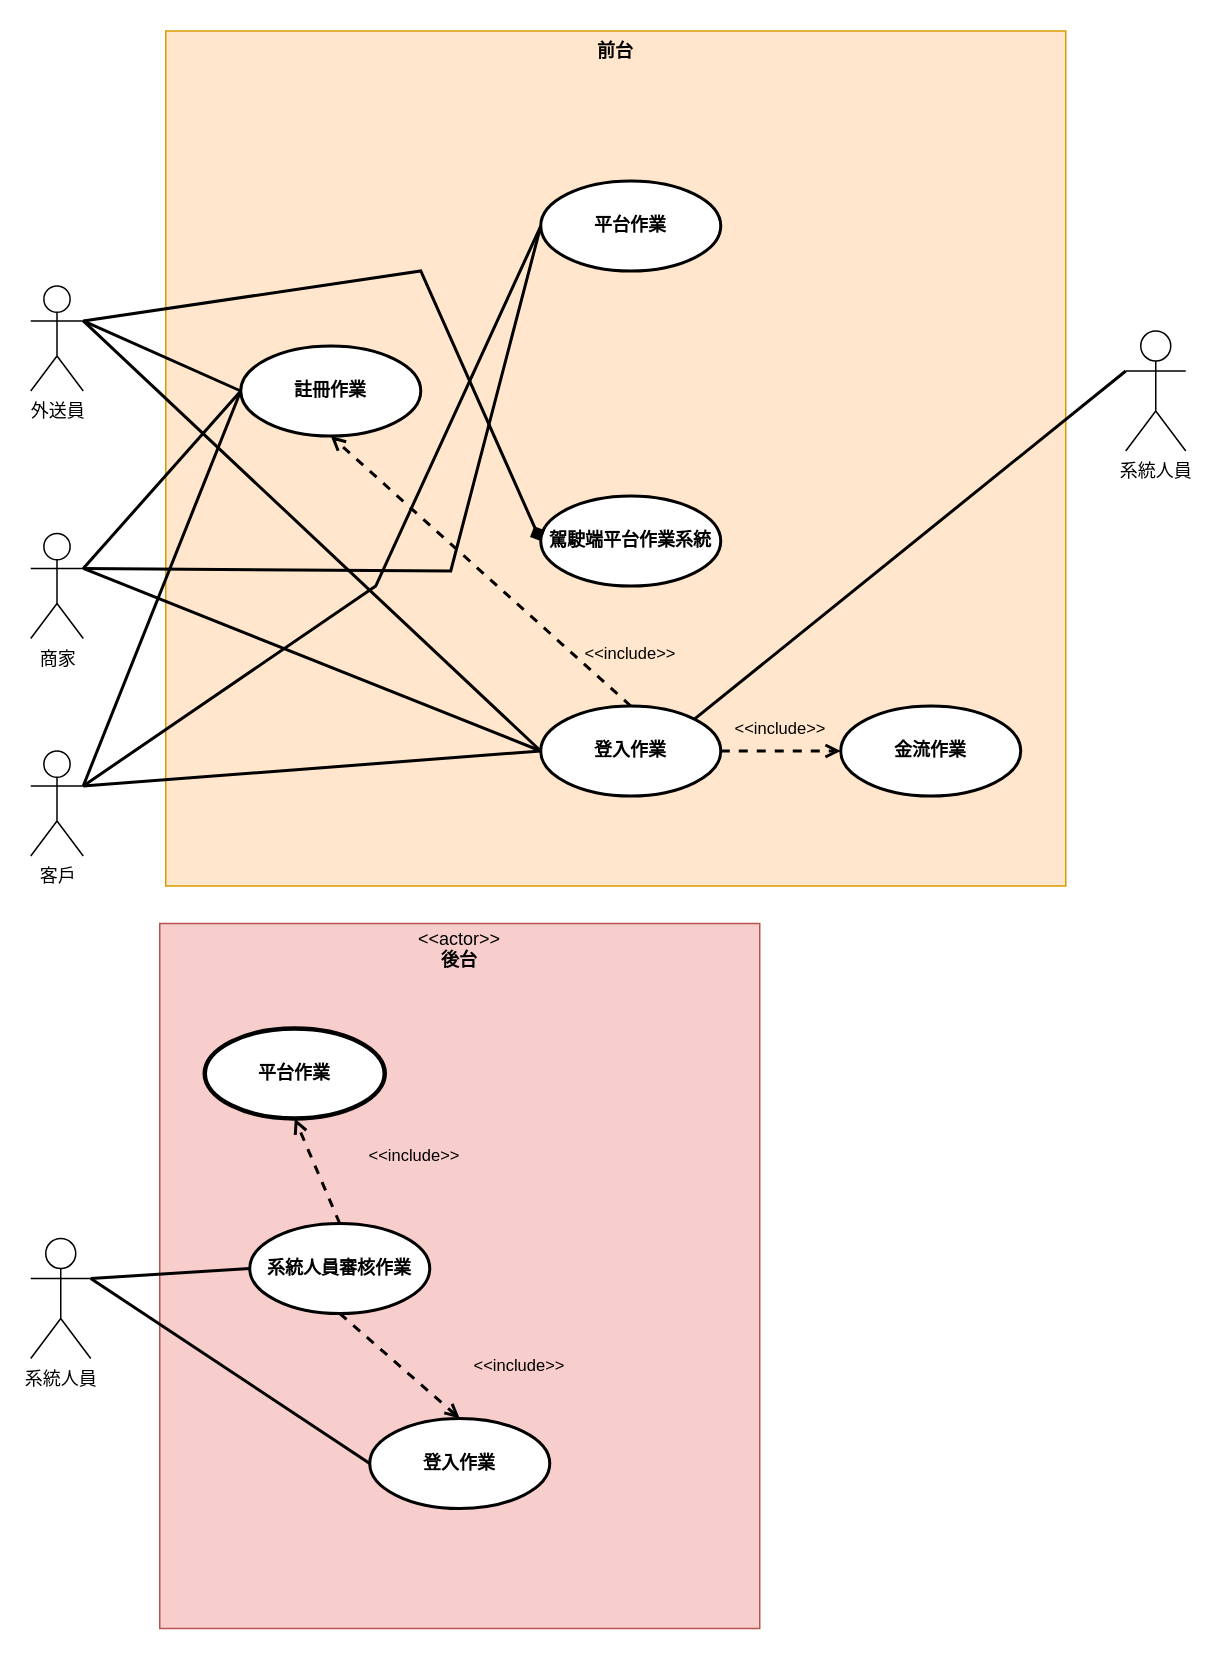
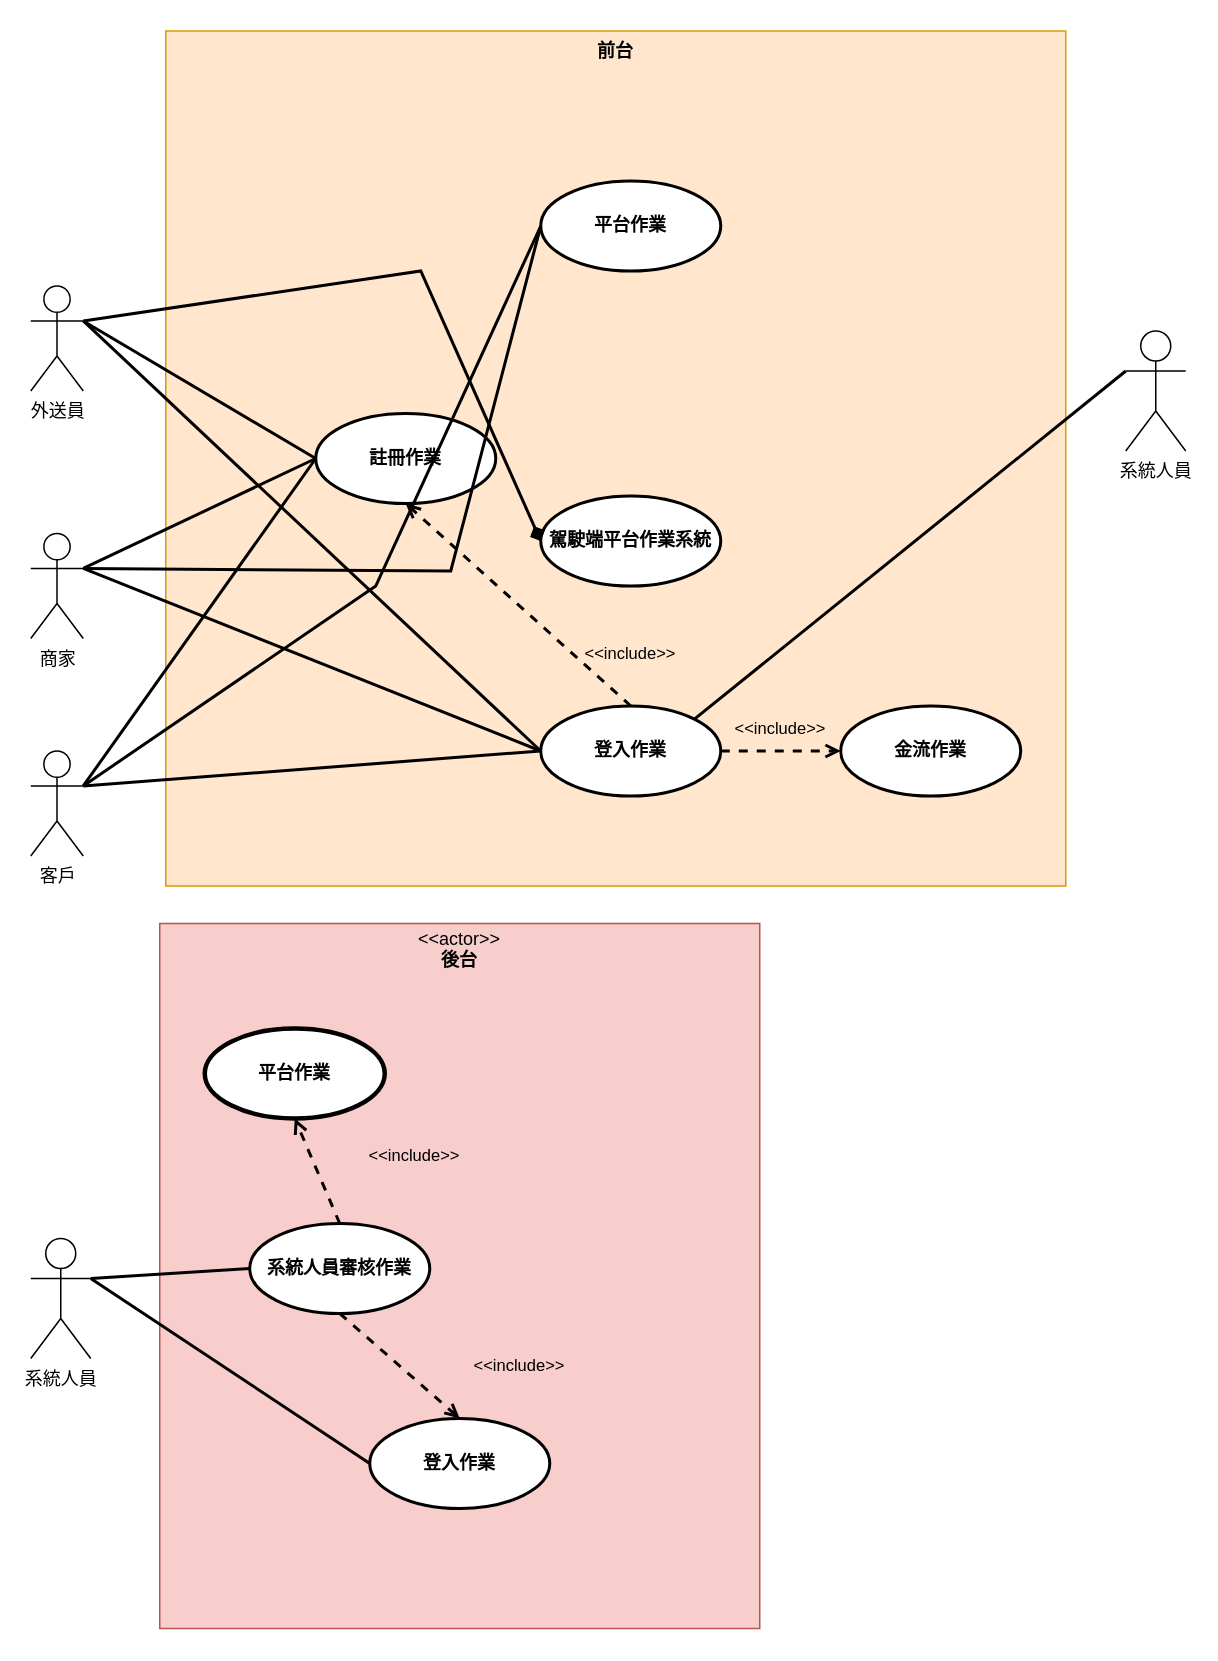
(331, 391) -> (406, 458)
